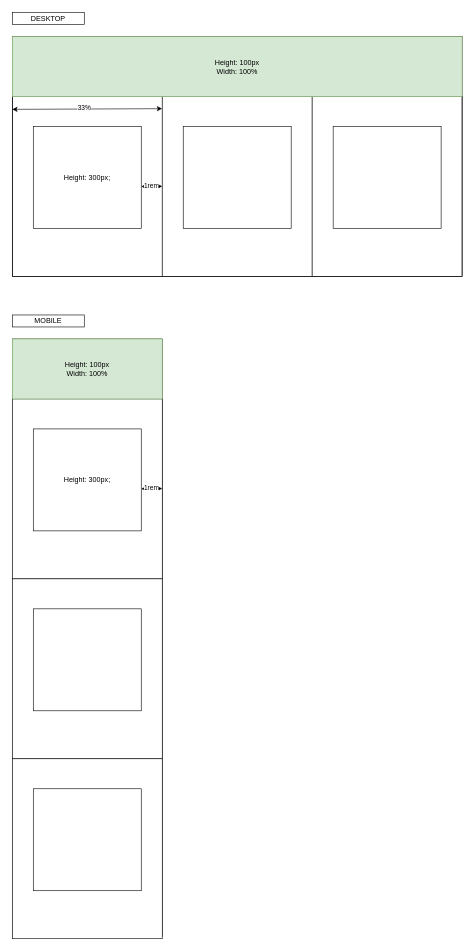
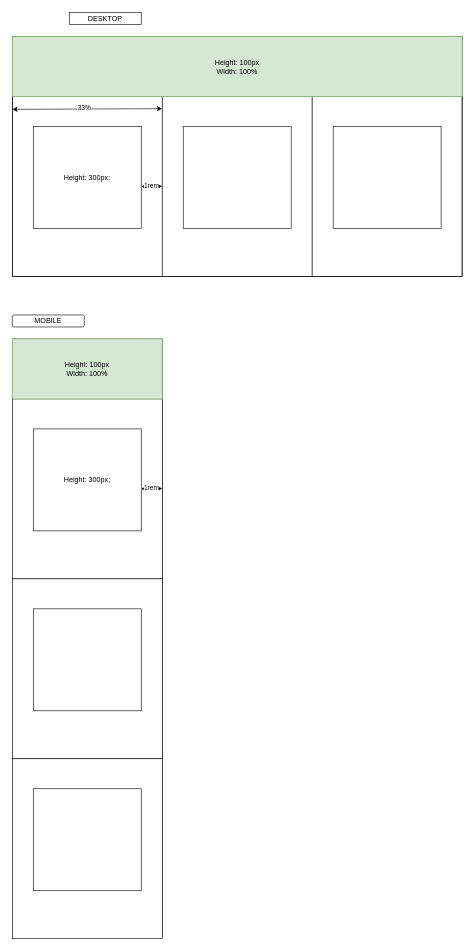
(48, 18) -> (105, 18)
(48, 321) -> (48, 321)
